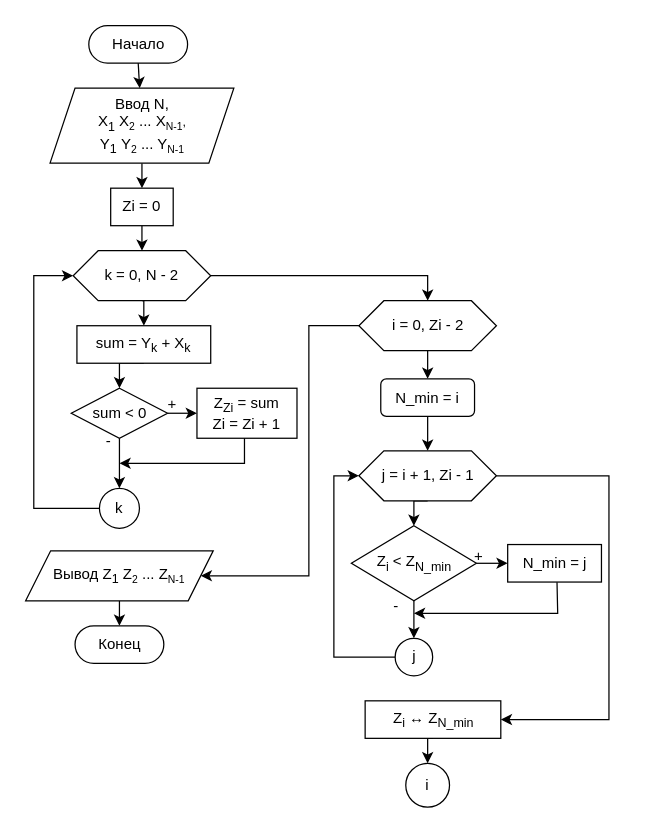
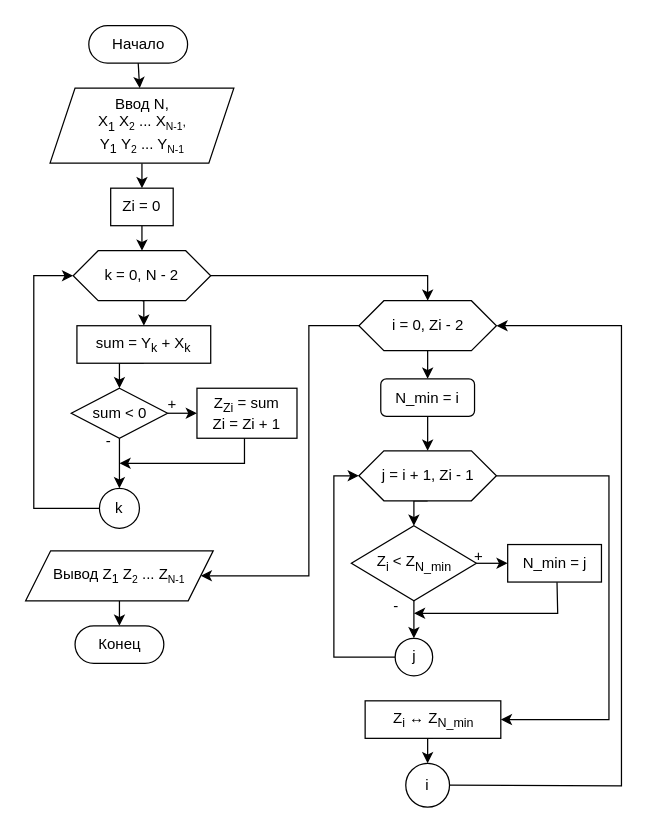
none -> (621, 583)
